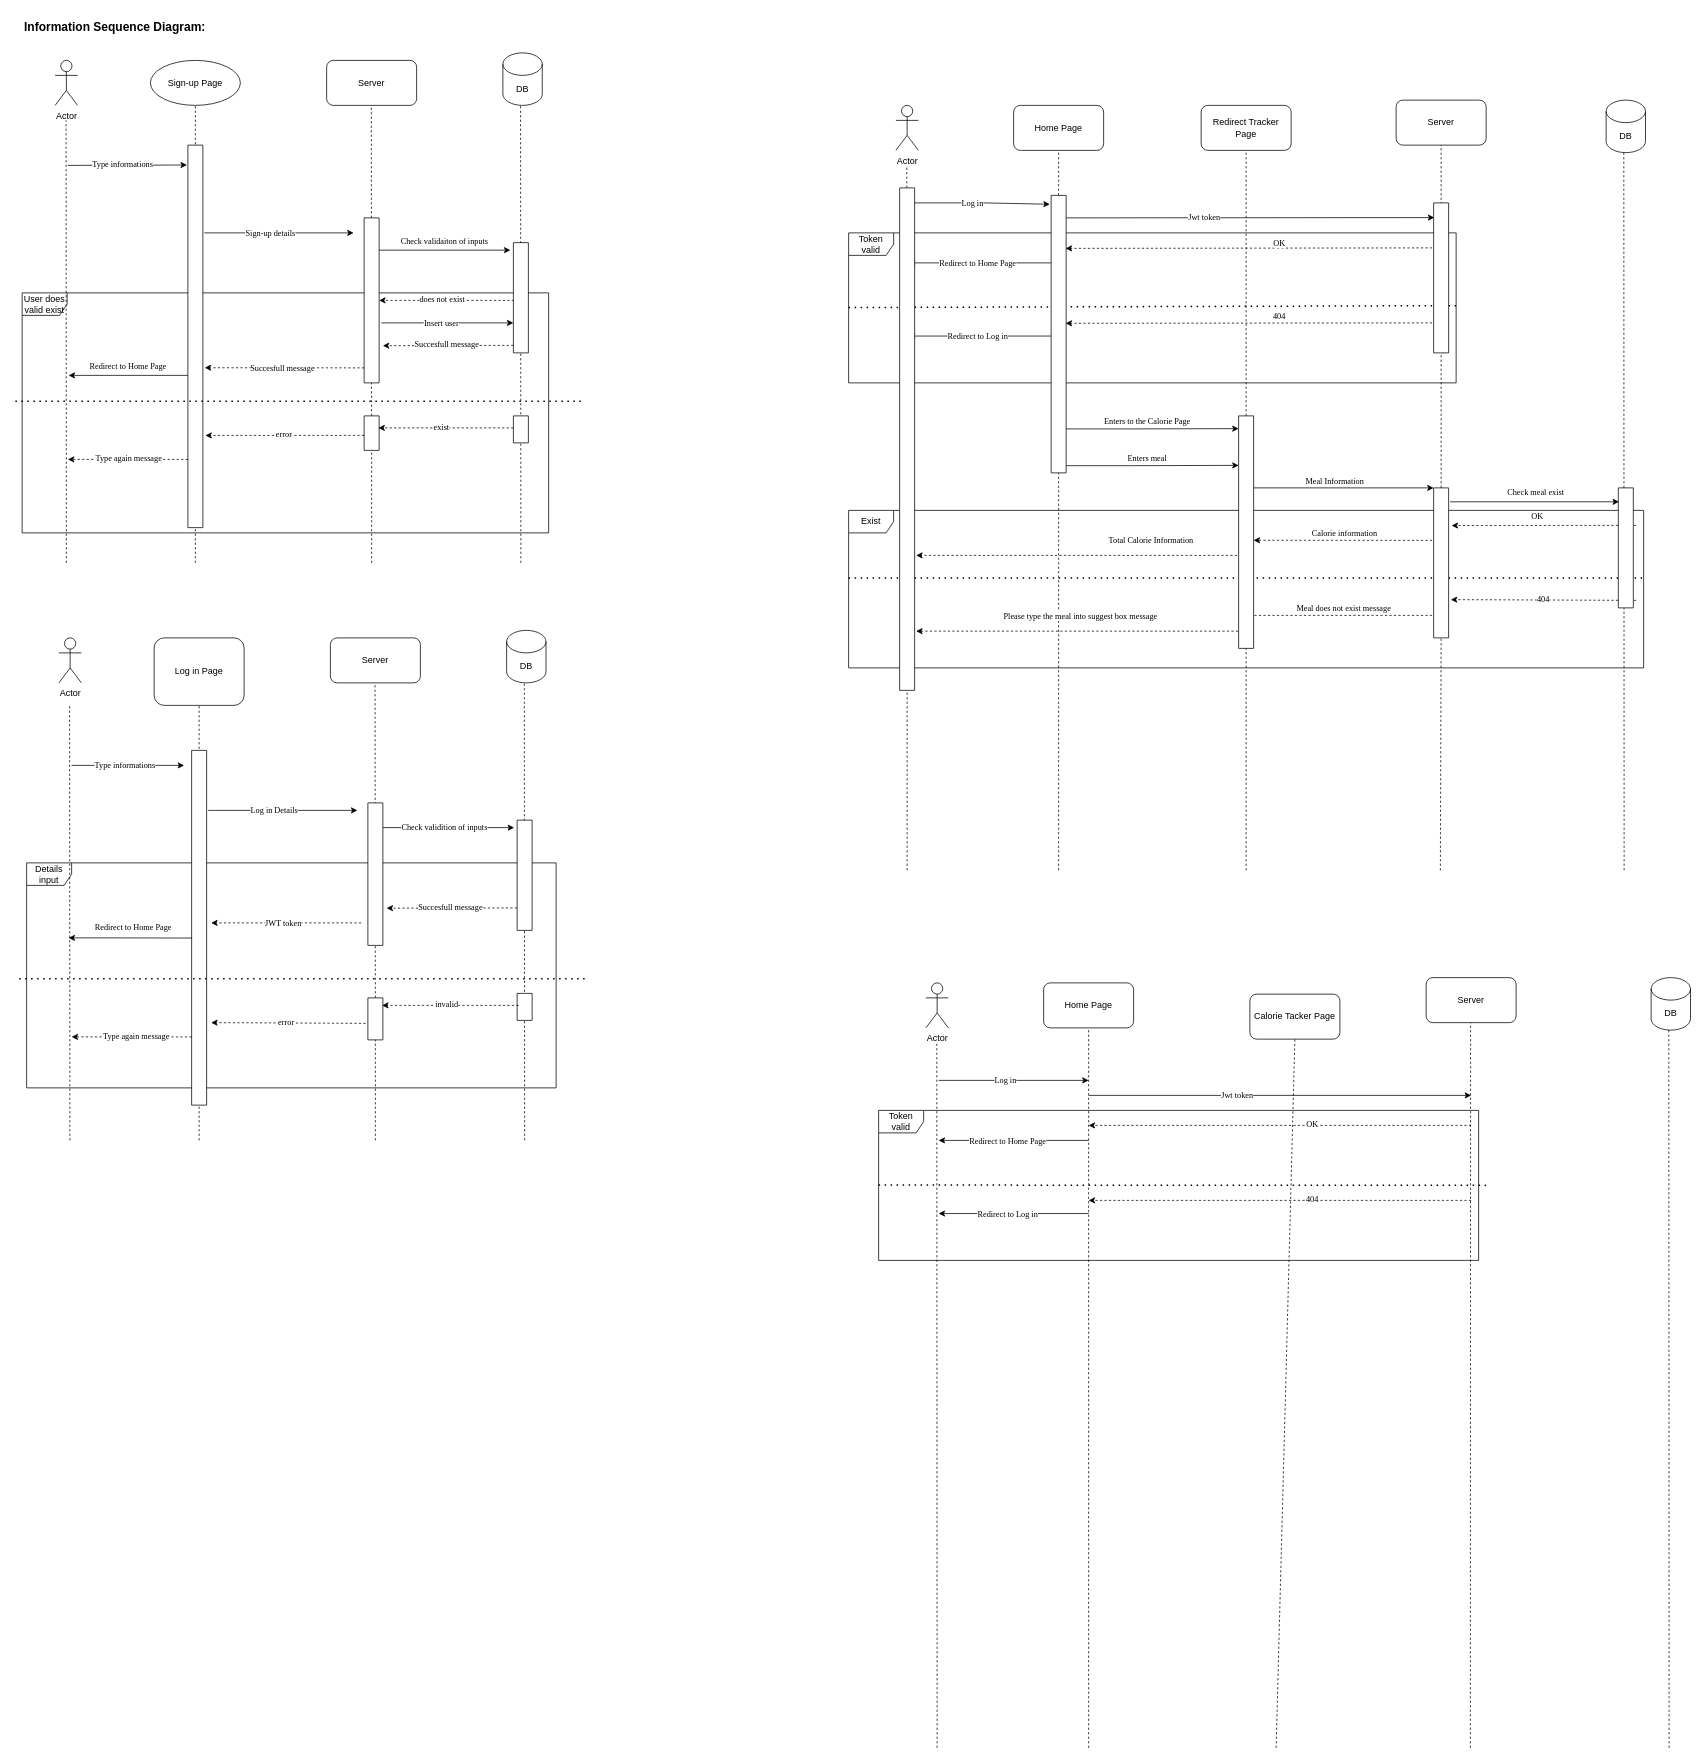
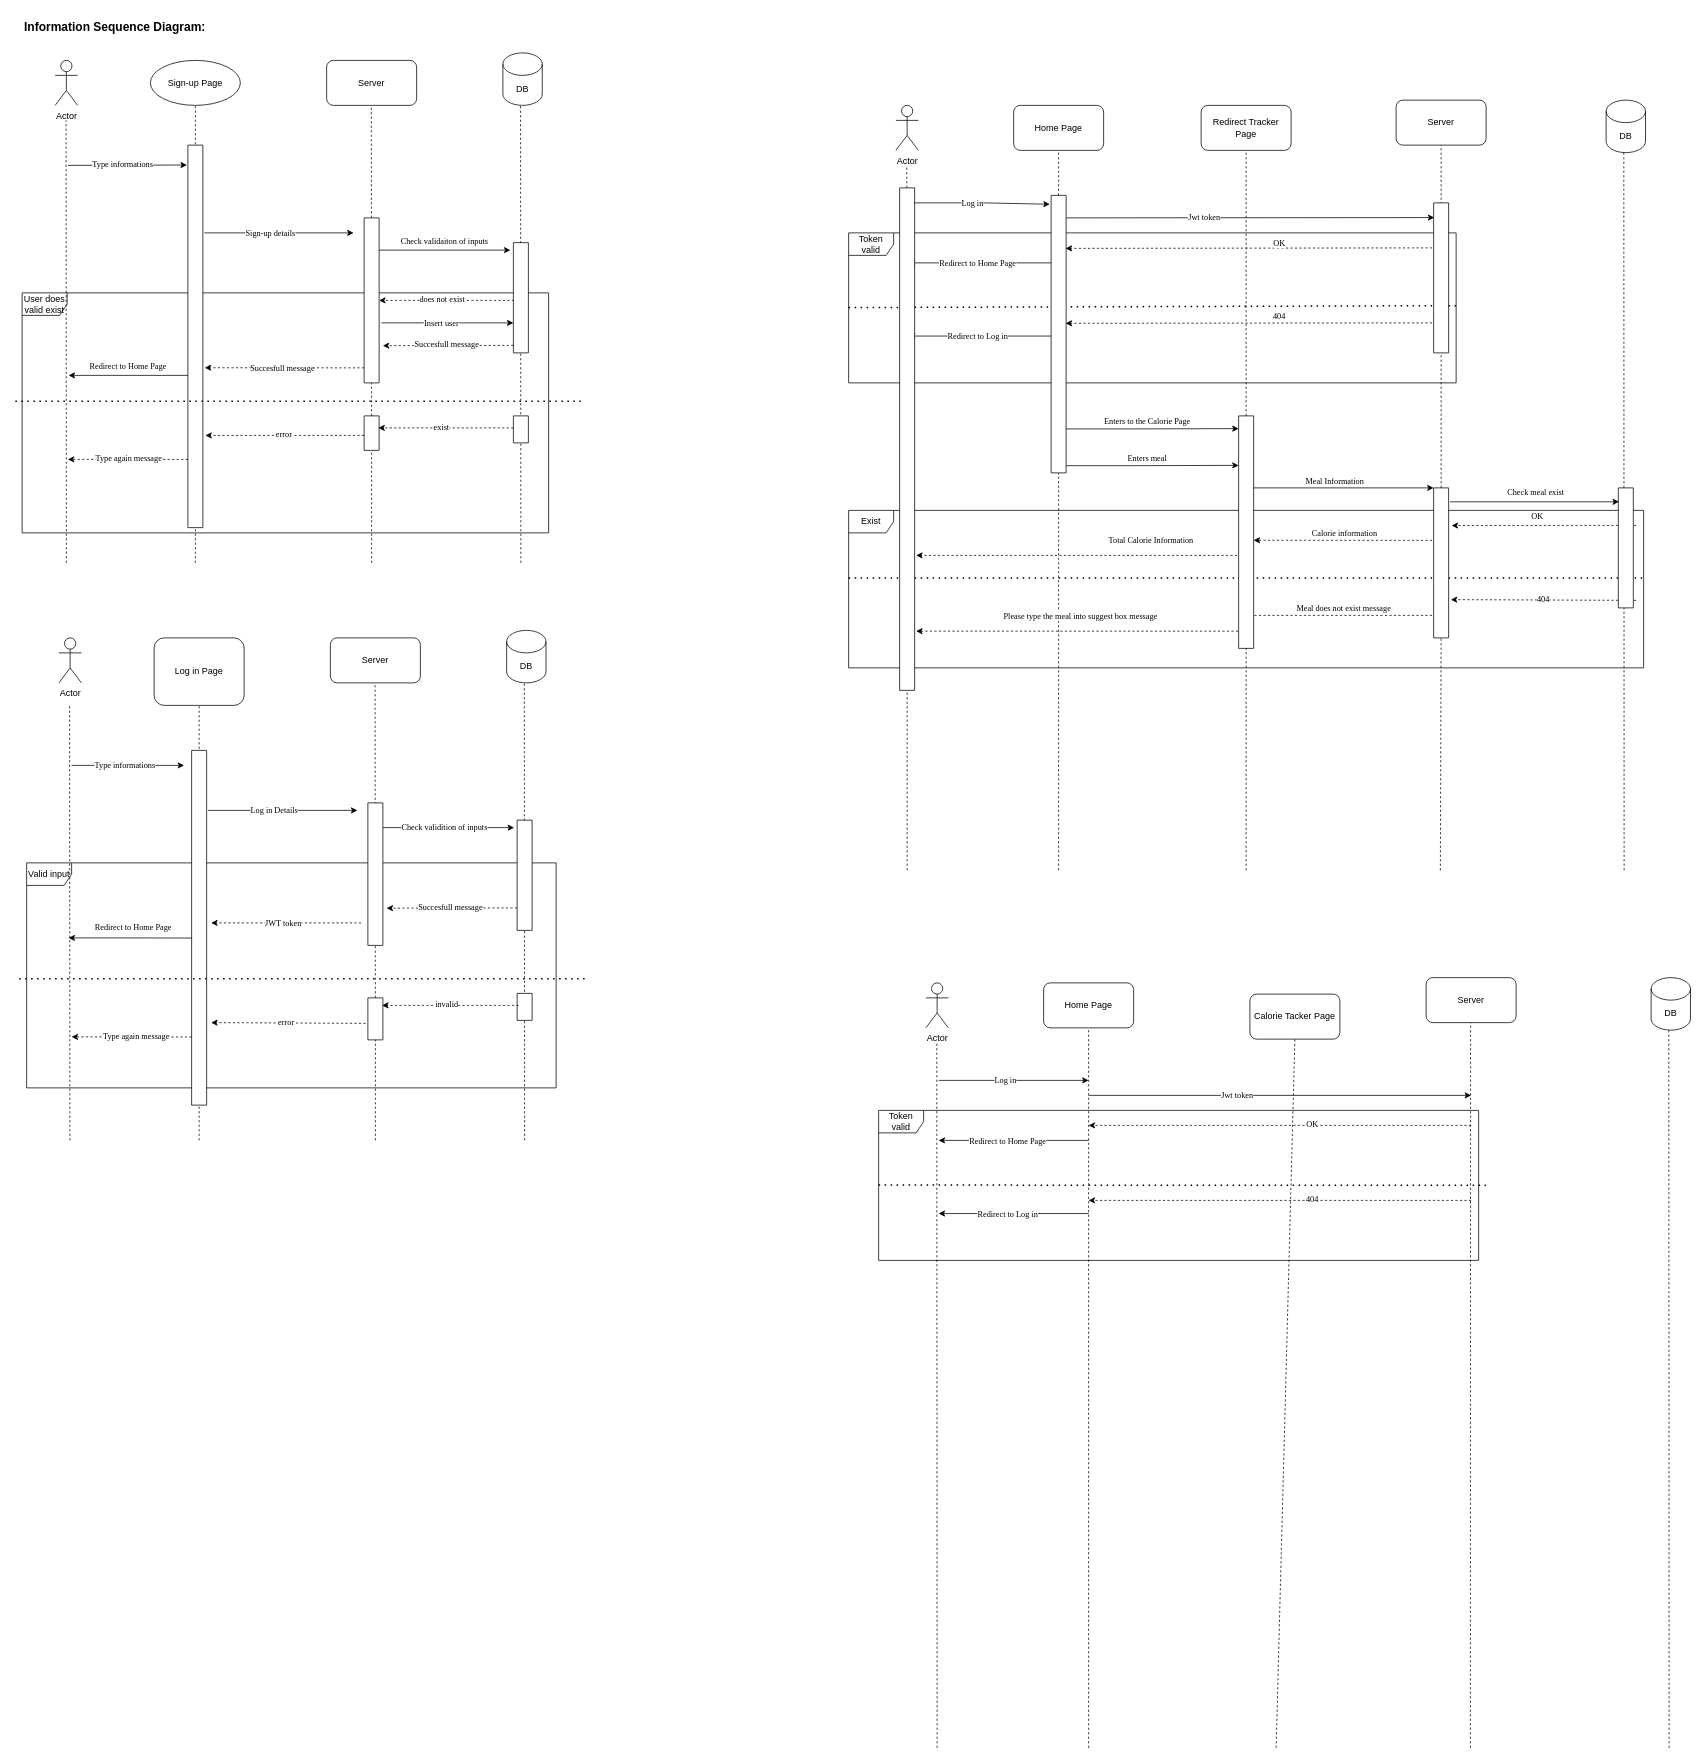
(49, 874) -> (49, 874)
